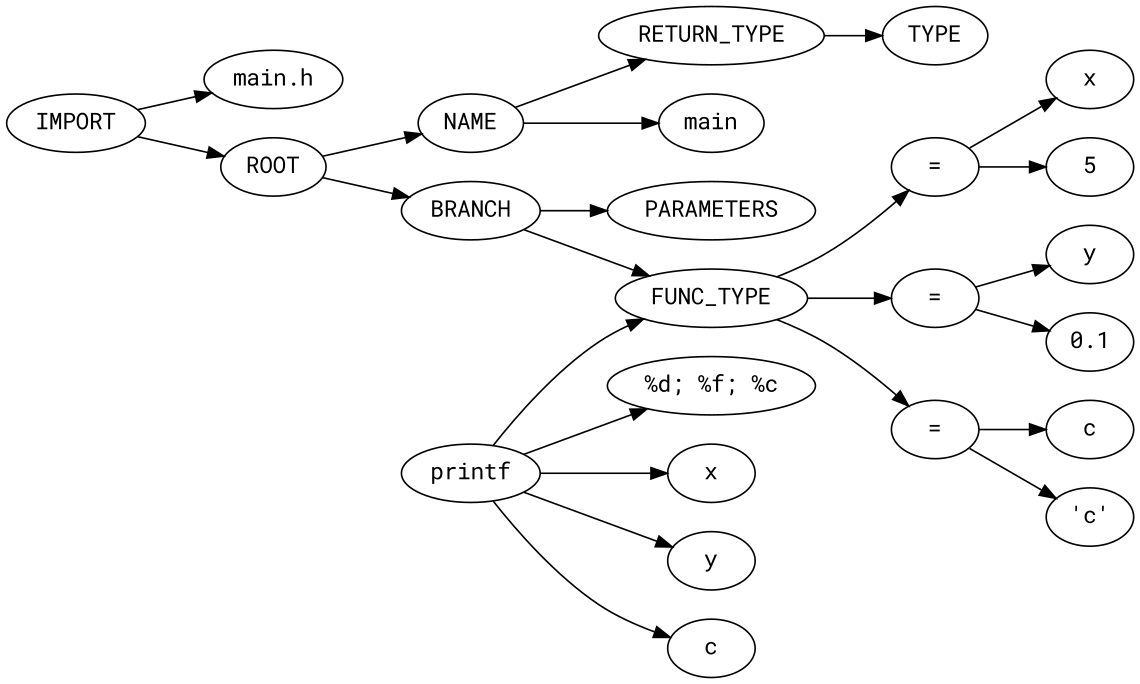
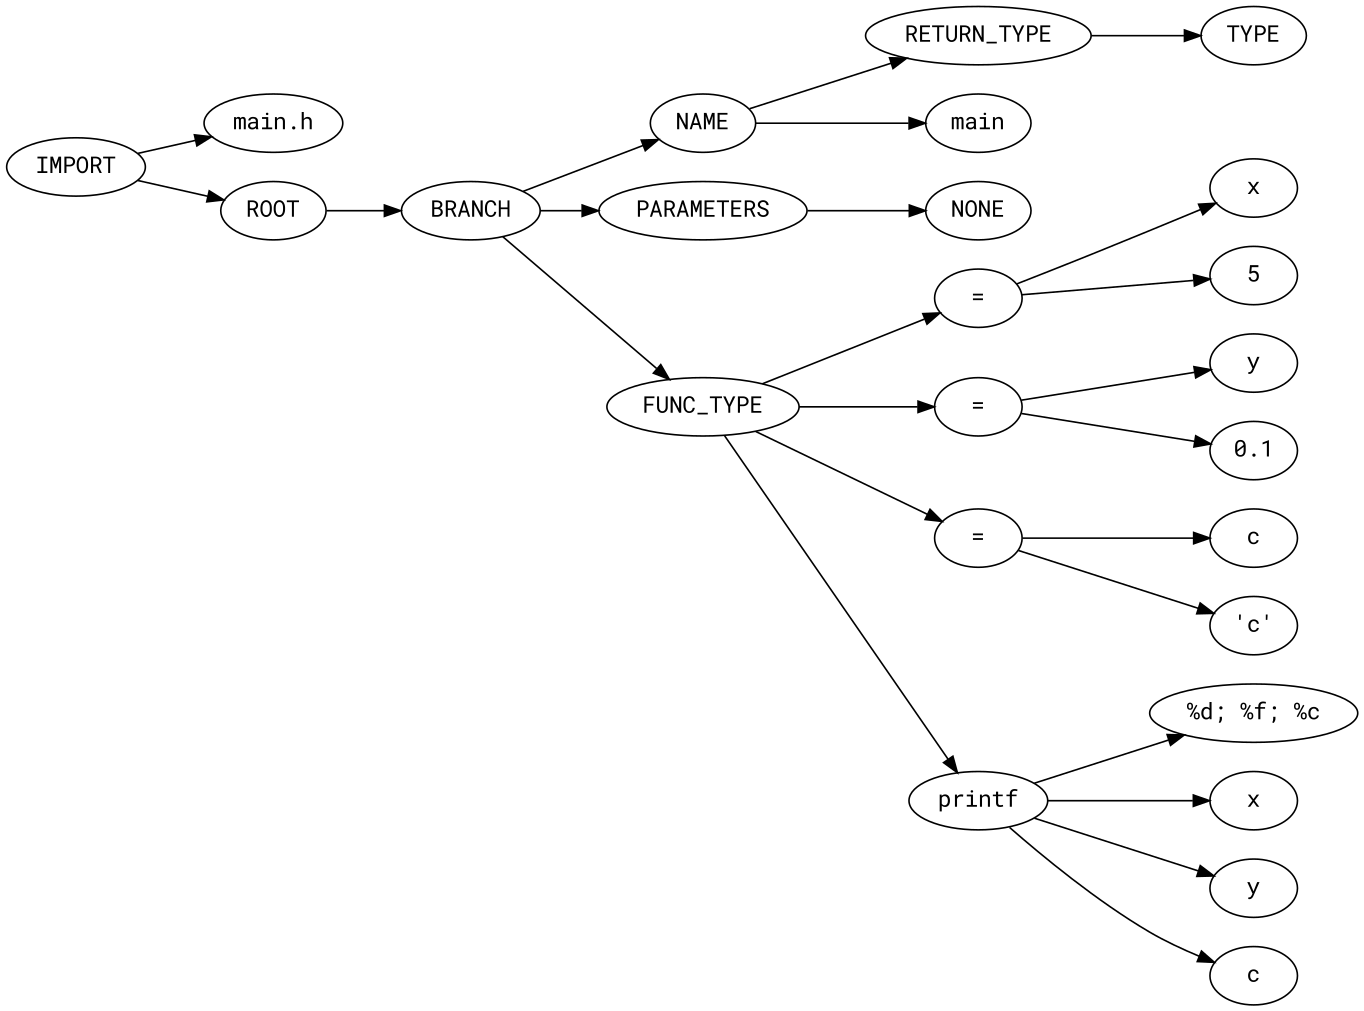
(364, 147) -> (583, 168)
none -> (978, 211)
(554, 378) -> (836, 598)
